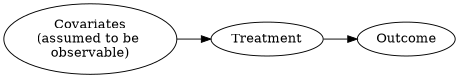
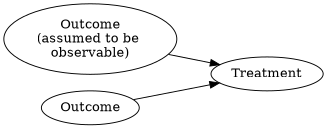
(90, 39) -> (90, 39)
(336, 39) -> (172, 92)
